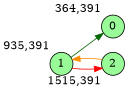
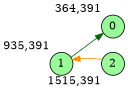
(83, 69) -> none
